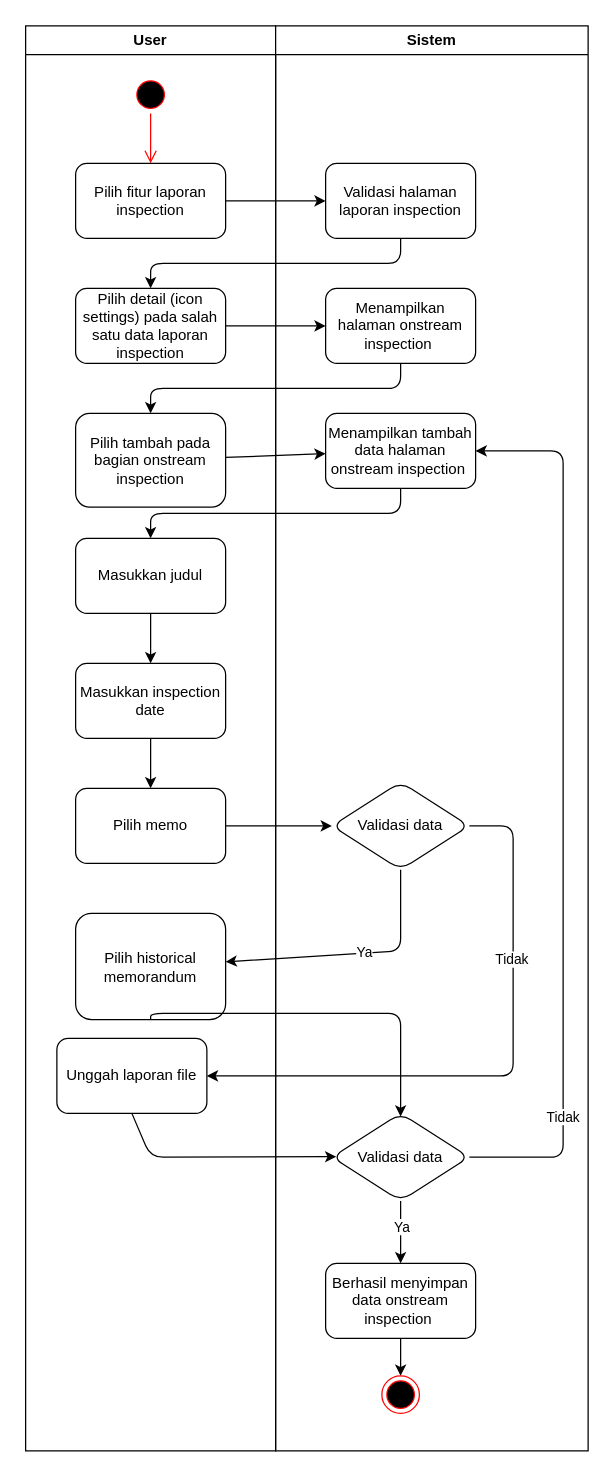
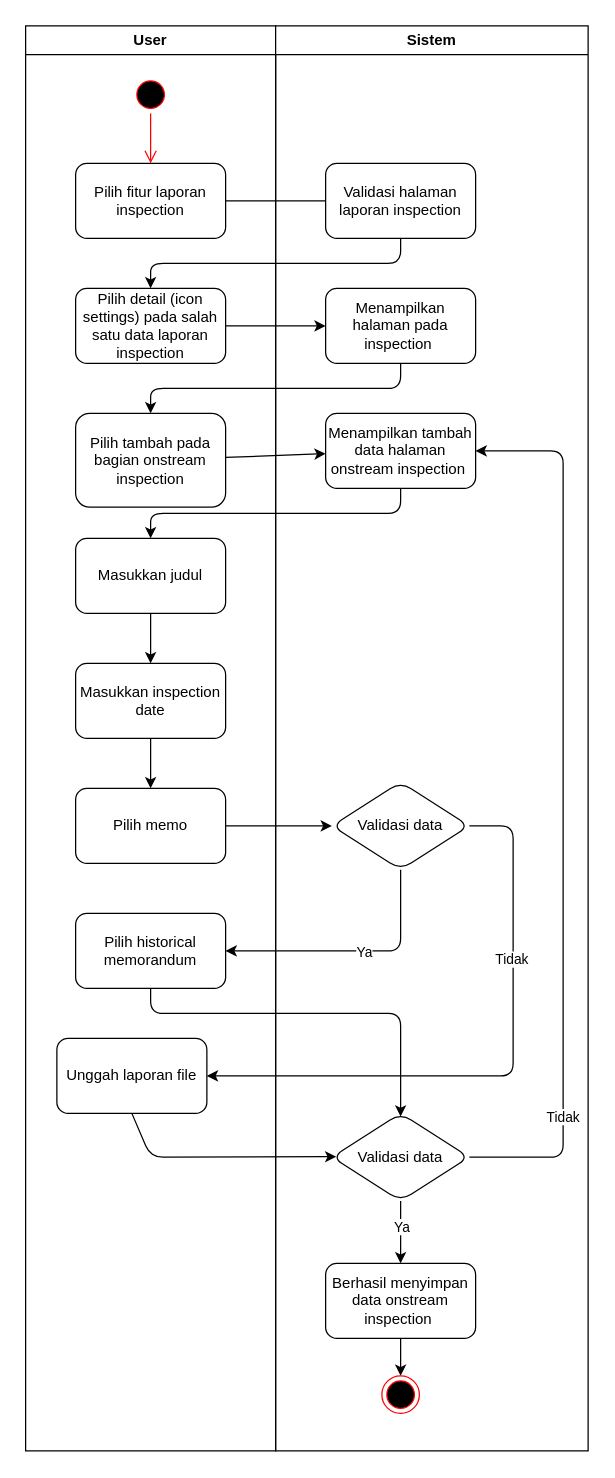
(316, 201) -> (319, 201)
(401, 326) -> (401, 326)
(151, 966) -> (151, 951)
